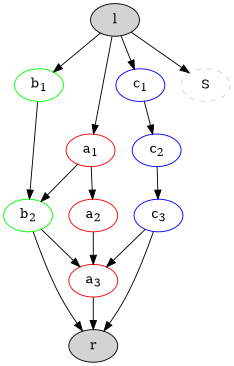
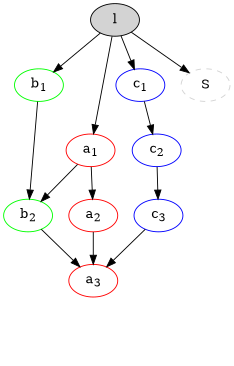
(93, 346) -> none
